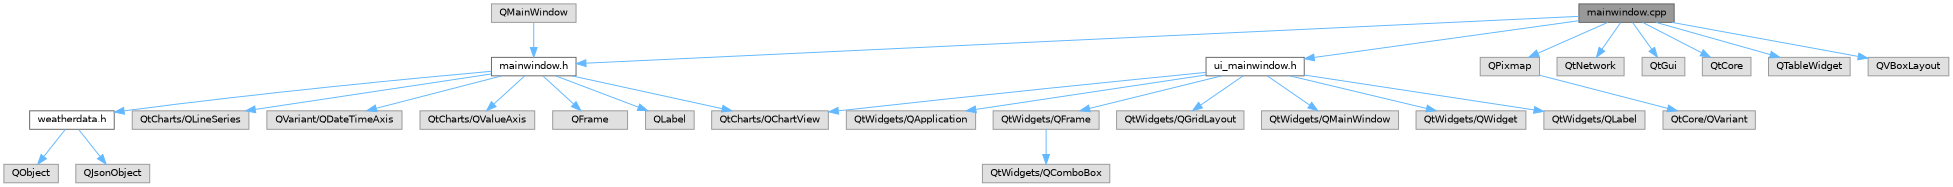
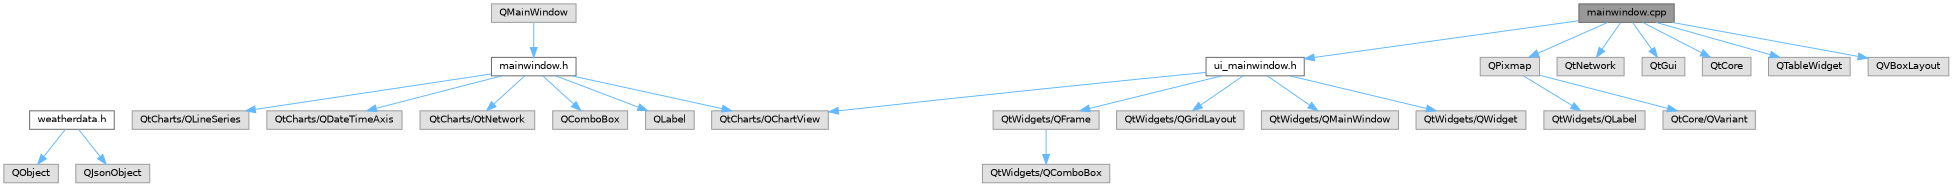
(1082, 40) -> none
(308, 89) -> none
(1419, 92) -> (1548, 91)
(334, 120) -> (334, 120)
(477, 120) -> (477, 120)
(590, 120) -> (590, 120)
(911, 120) -> none
